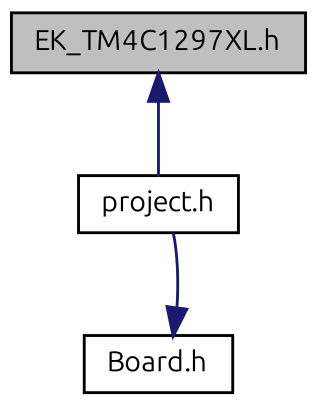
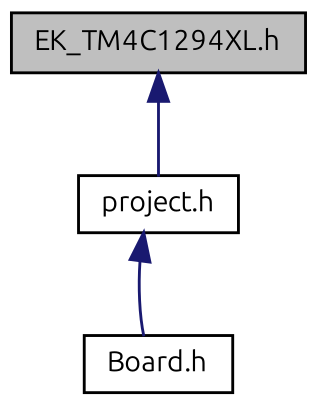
(158, 43) -> (158, 43)
(177, 270) -> (140, 299)
